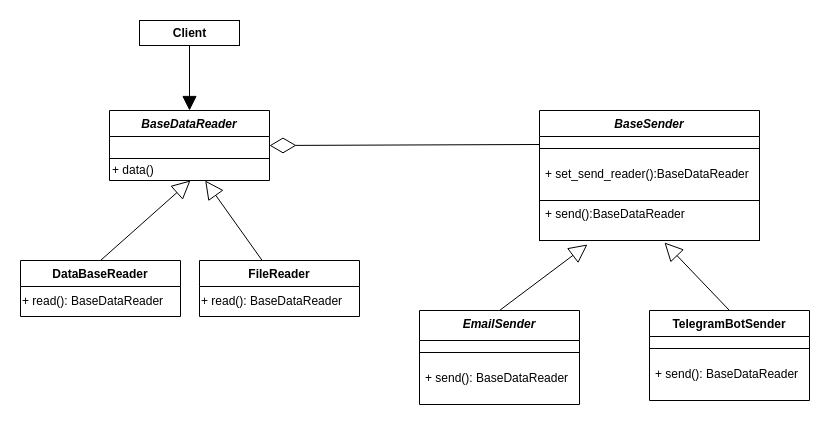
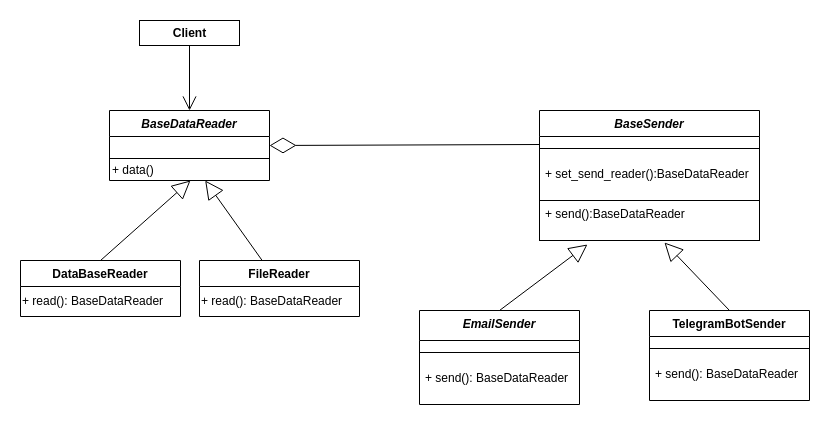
(190, 95) -> (190, 100)
